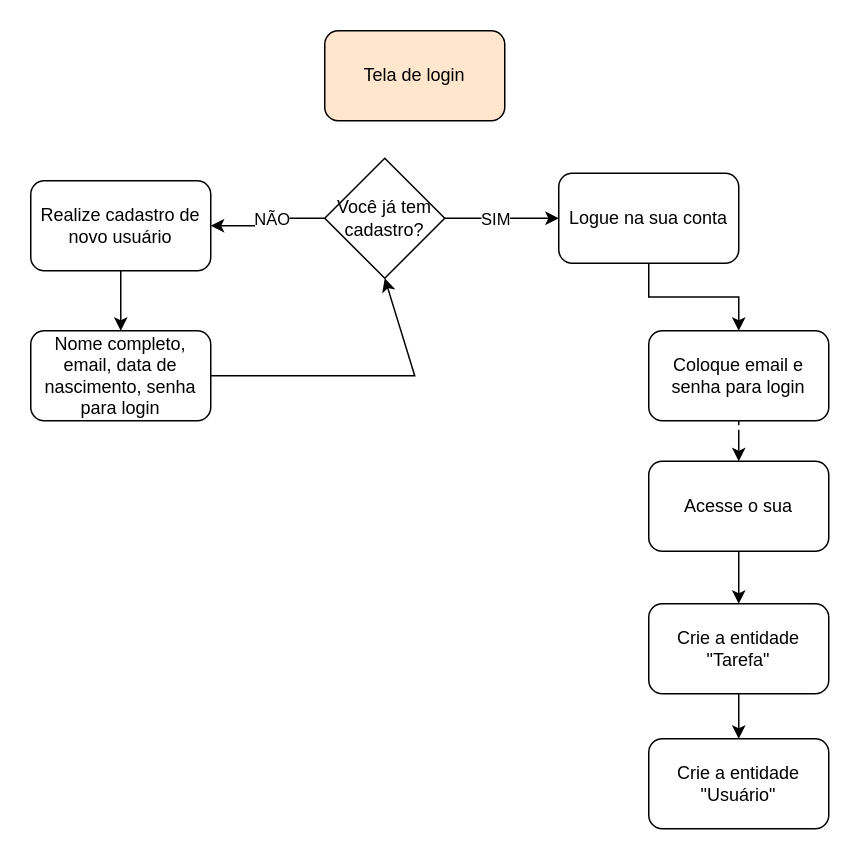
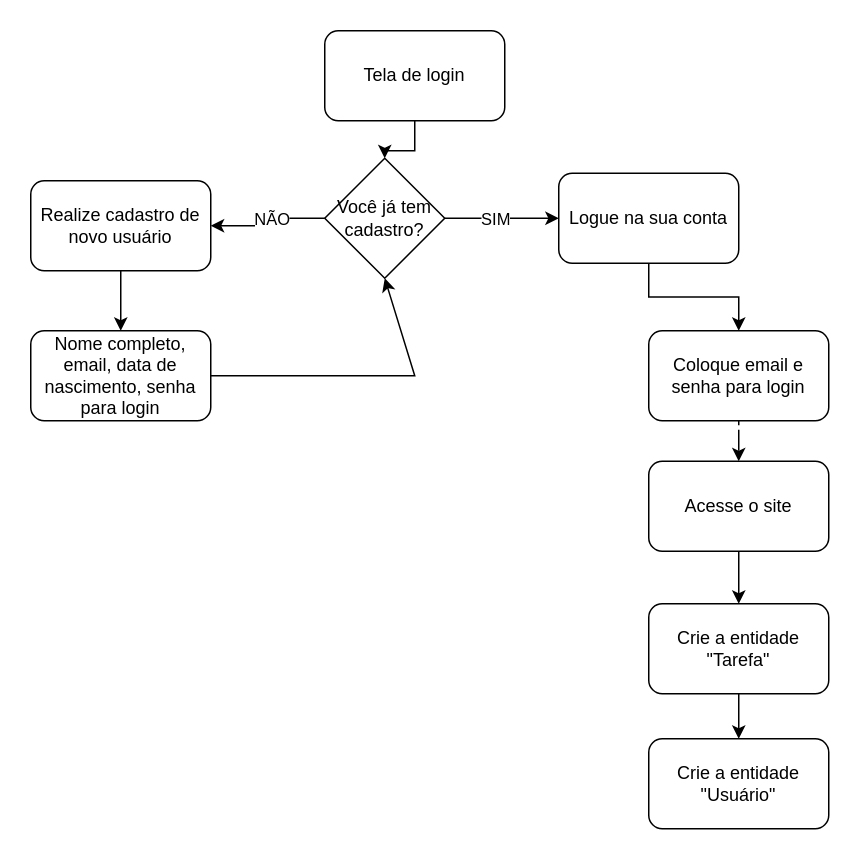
(415, 76) -> (415, 76)
none -> (414, 151)
(739, 506) -> (739, 506)
